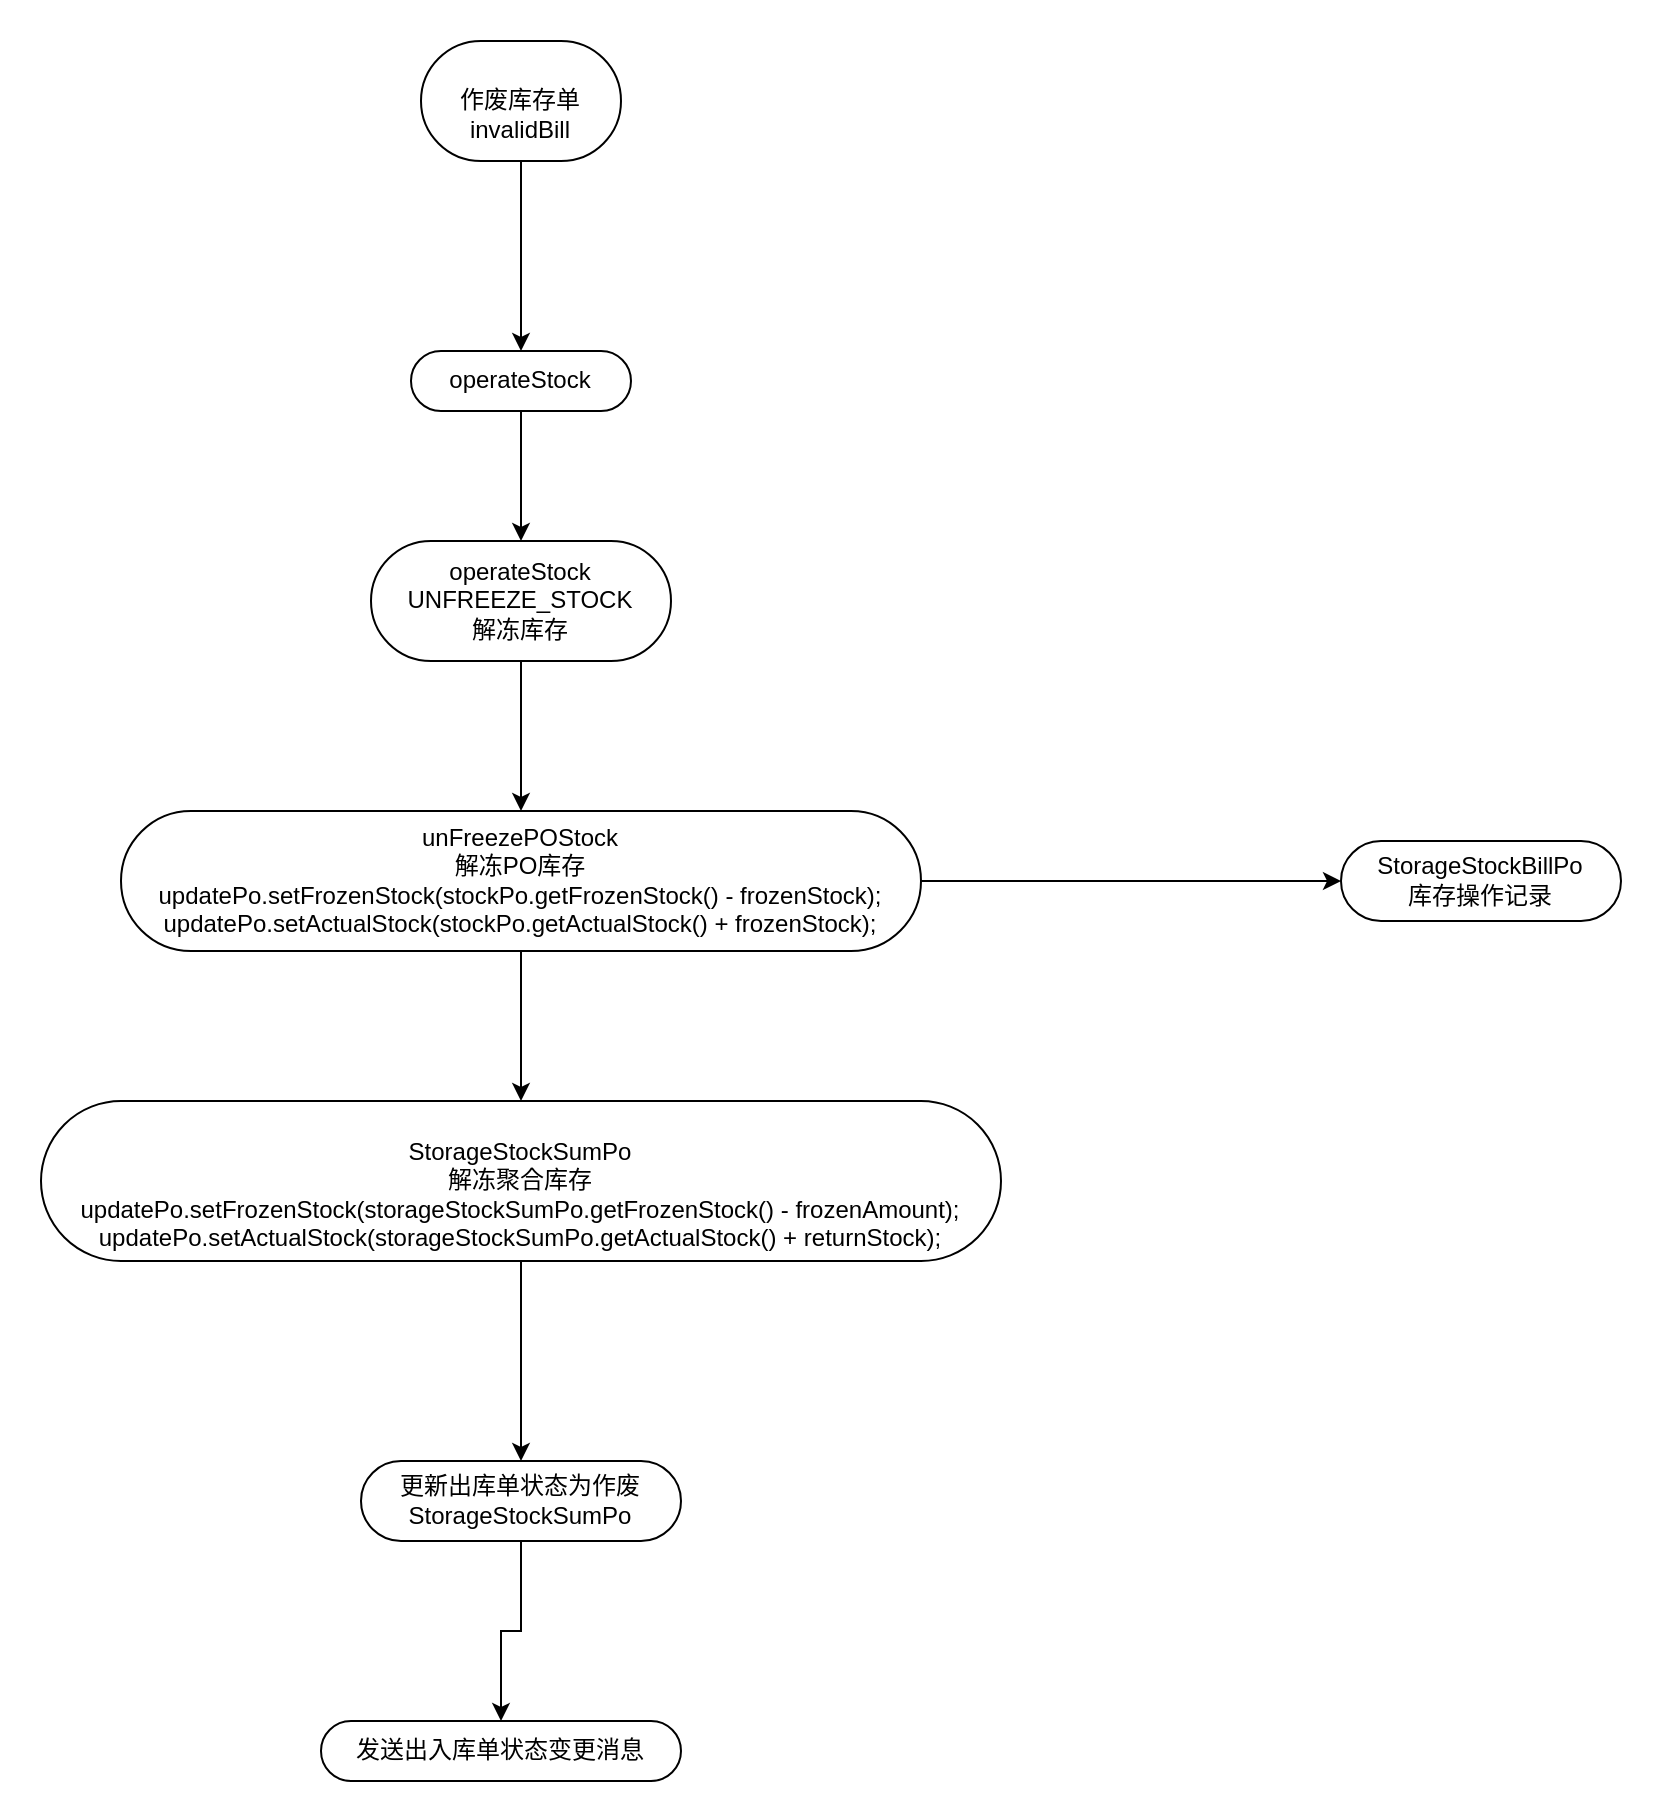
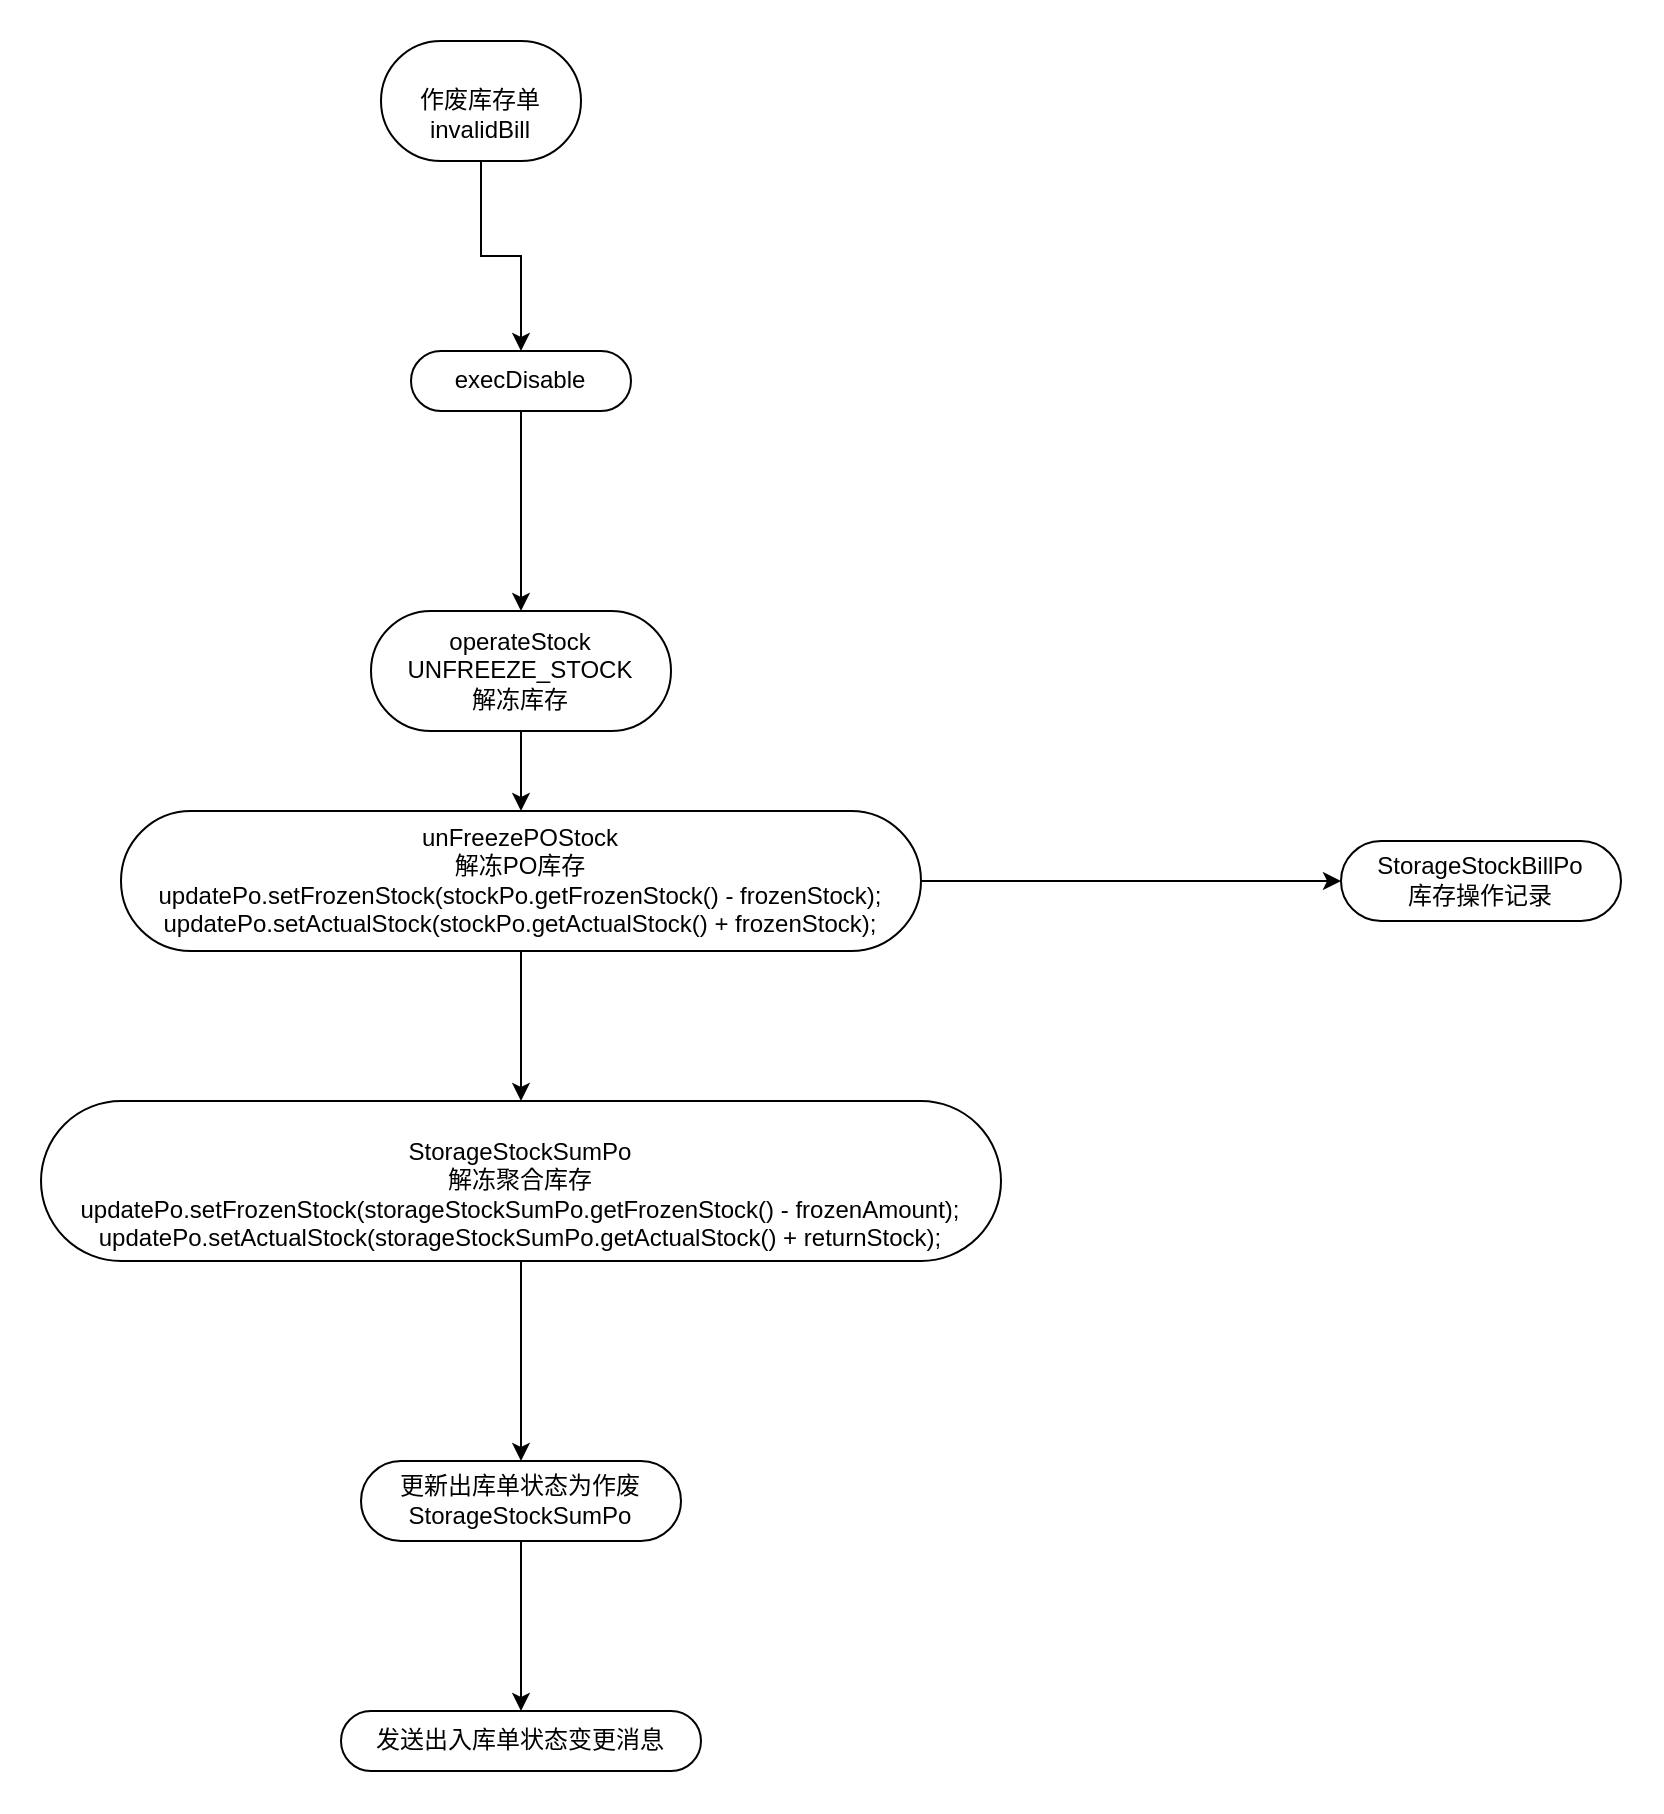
(521, 101) -> (481, 101)
(521, 381) -> (521, 381)
(521, 601) -> (521, 671)
(501, 1751) -> (521, 1741)
